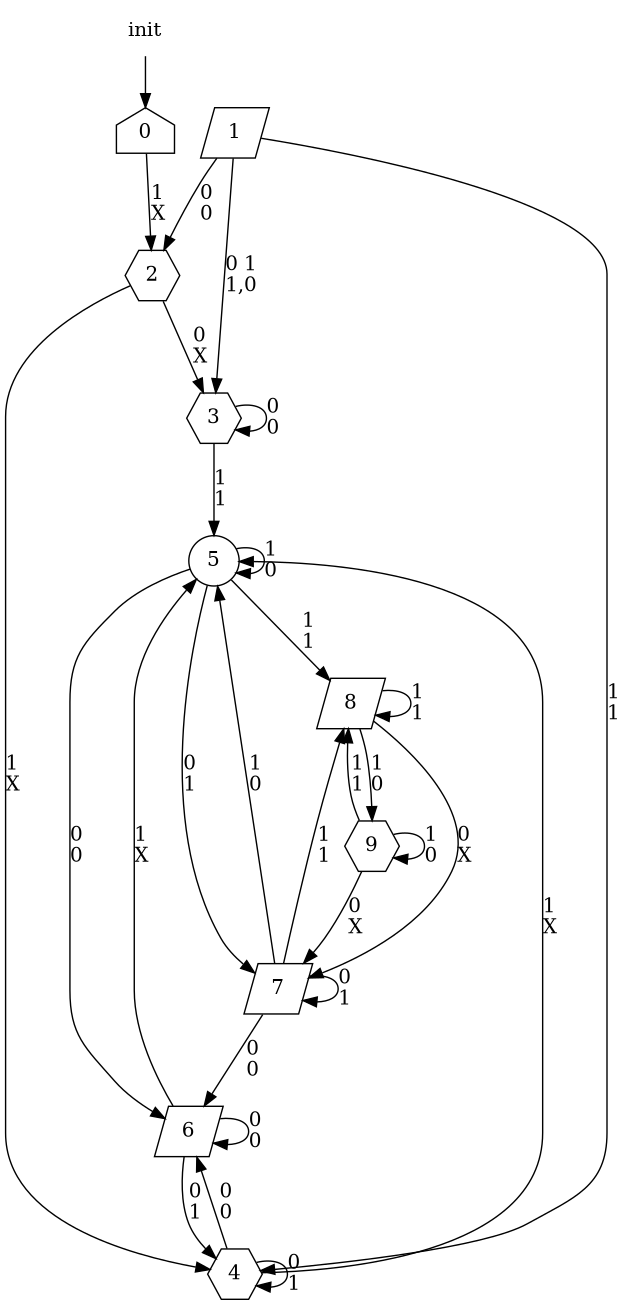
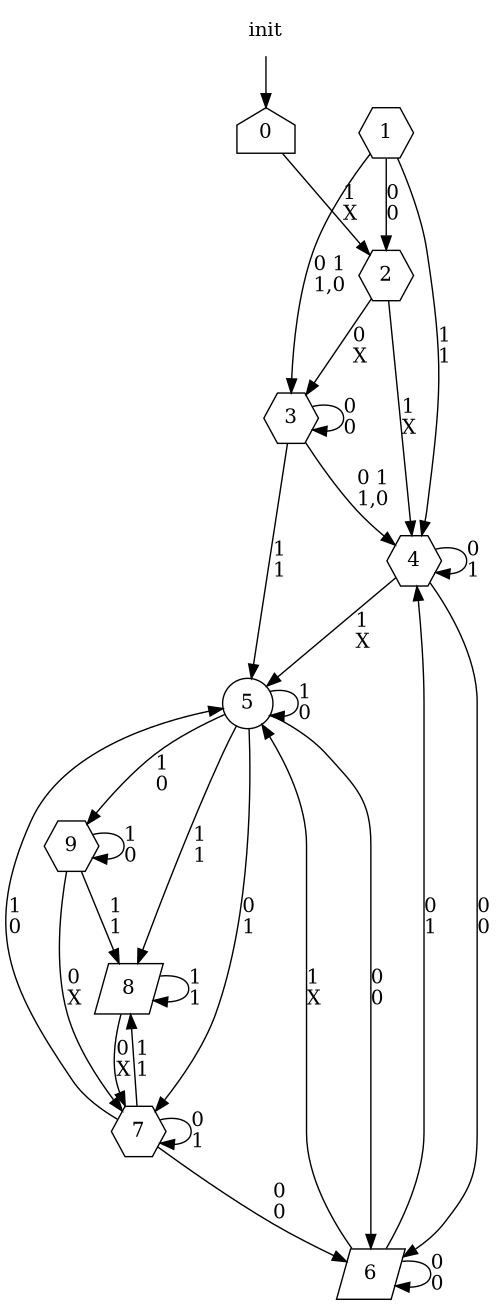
(235, 133) -> (386, 133)
none -> (341, 492)
(369, 767) -> (154, 755)
(278, 989) -> (139, 1131)
